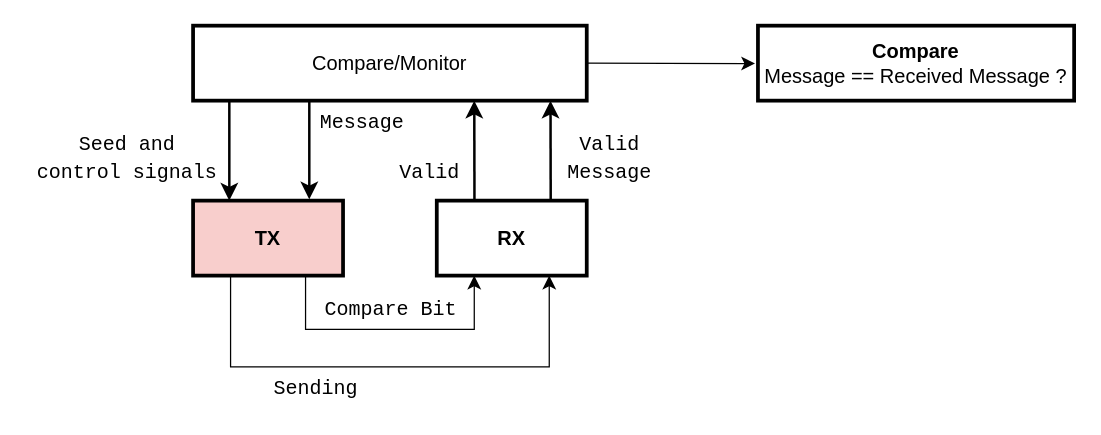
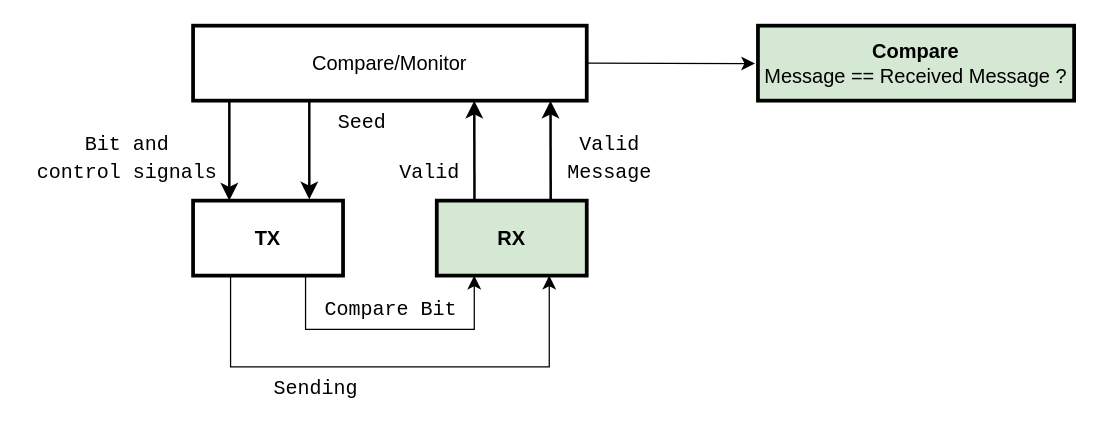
(916, 63) -> (916, 63)
(363, 122) -> (363, 122)
(128, 158) -> (128, 158)
(268, 238) -> (268, 238)
(512, 238) -> (512, 238)
